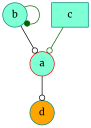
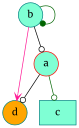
(57, 38) -> (51, 85)
none -> (23, 60)
